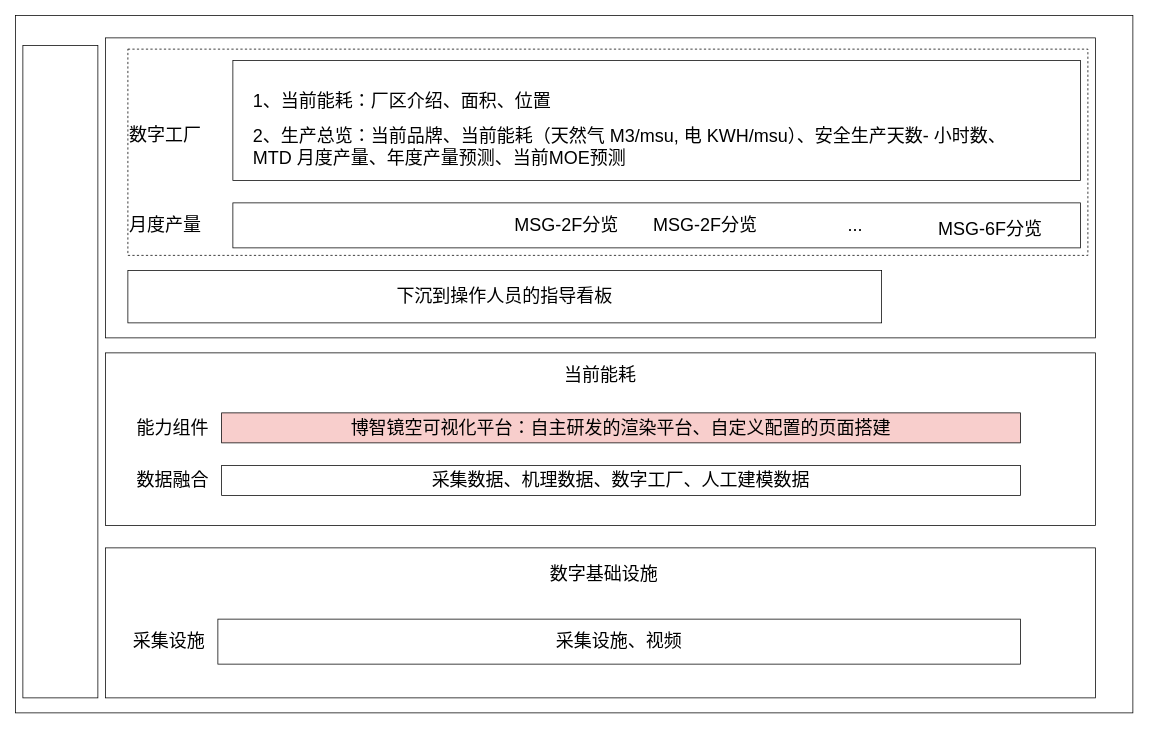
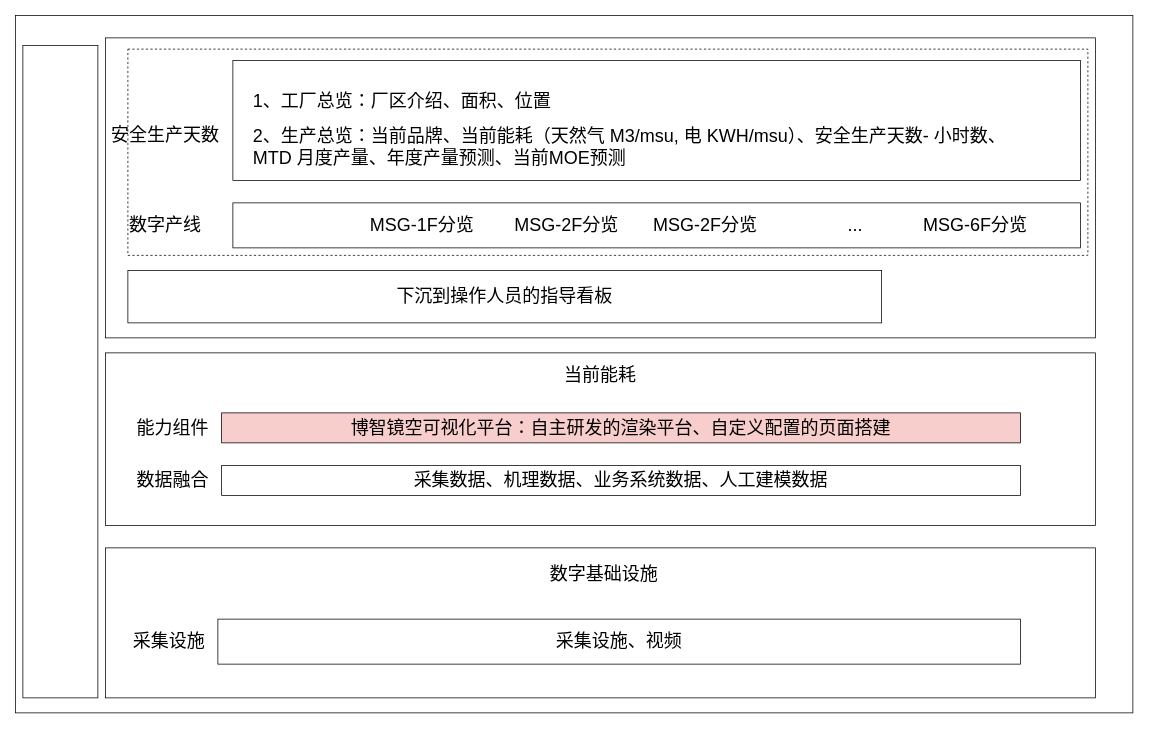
(402, 102) -> (402, 102)
(165, 135) -> (165, 135)
(165, 225) -> (165, 225)
none -> (422, 225)
(990, 229) -> (975, 225)
(621, 480) -> (621, 480)
